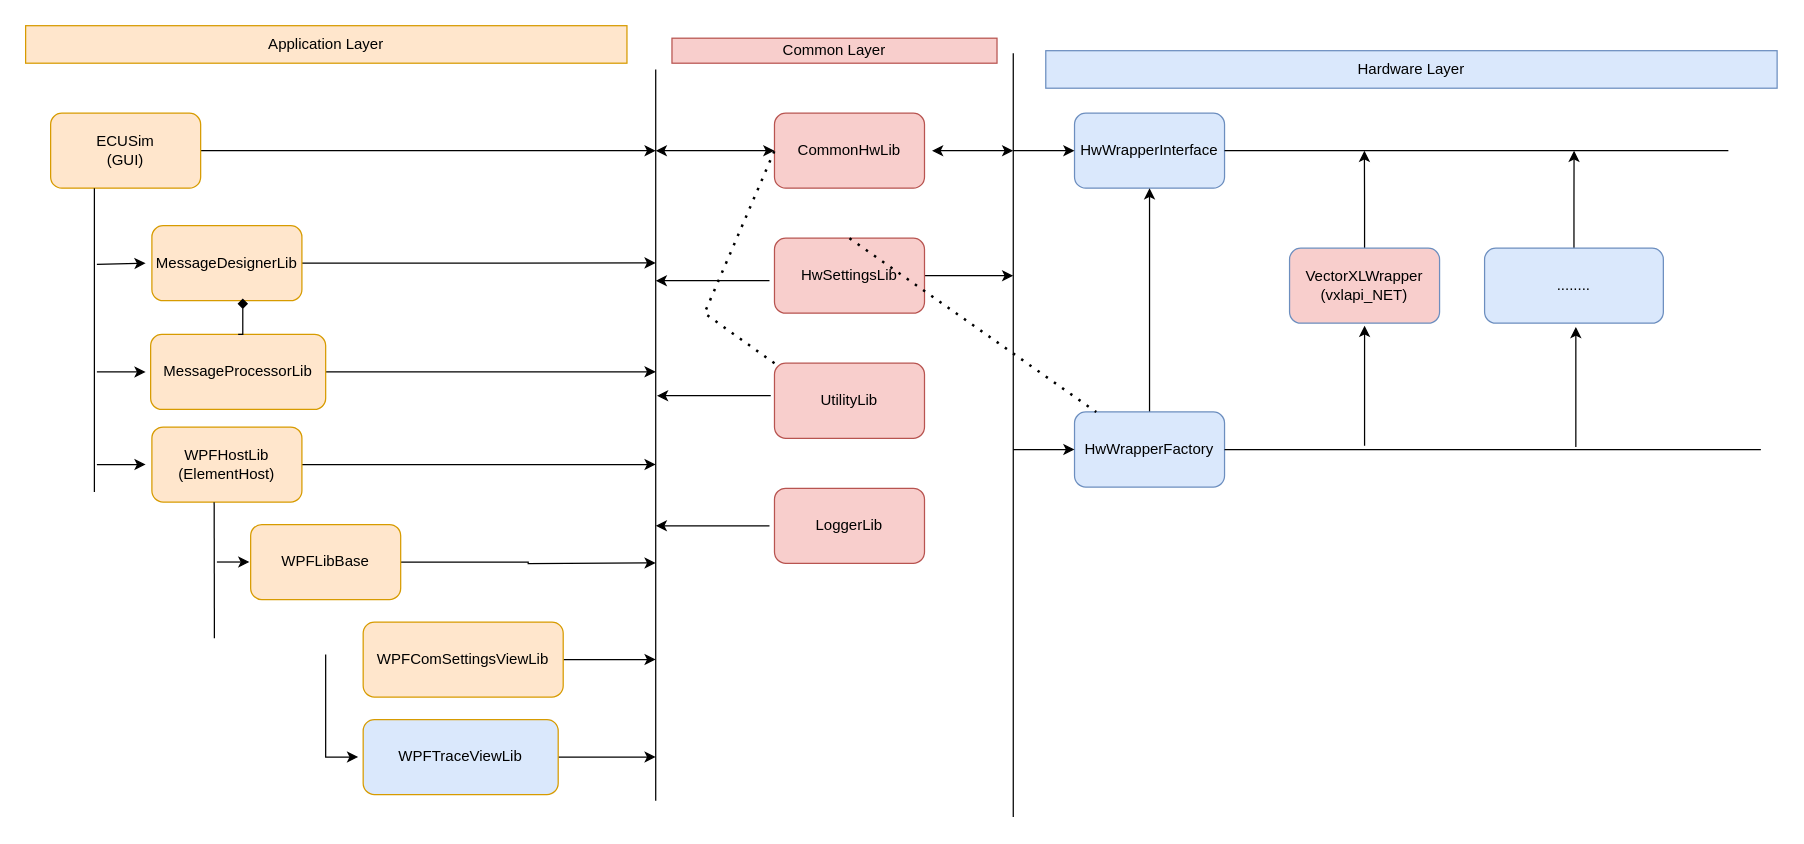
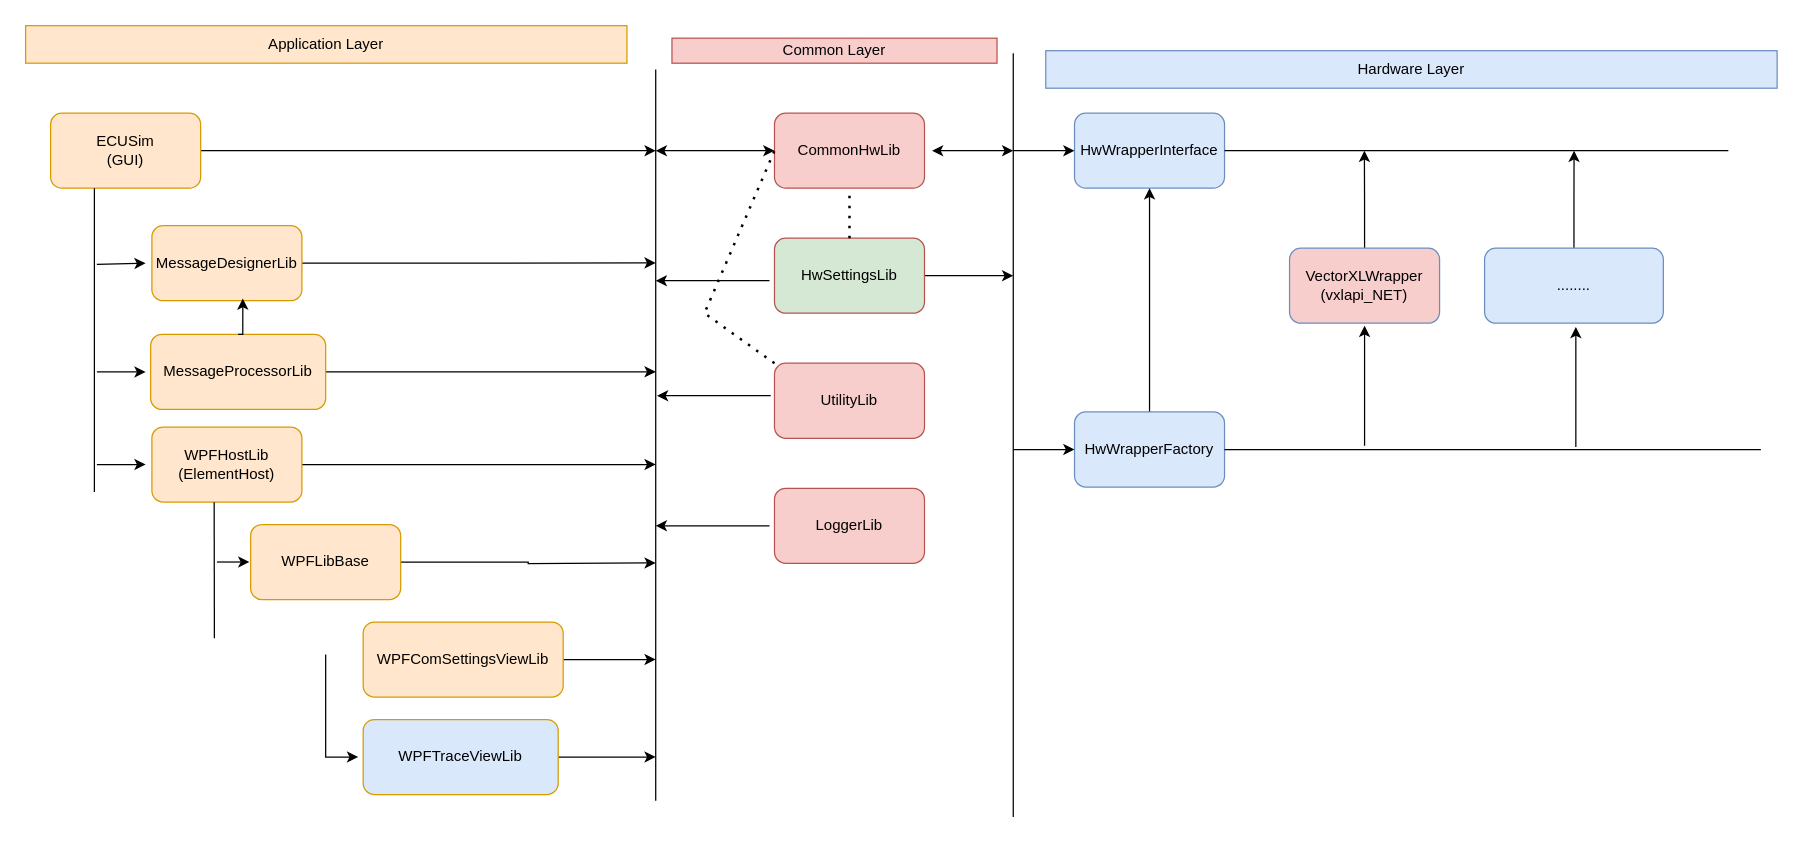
(849, 276) -> (849, 276)
(929, 294) -> (849, 216)
(243, 309) -> (243, 307)
